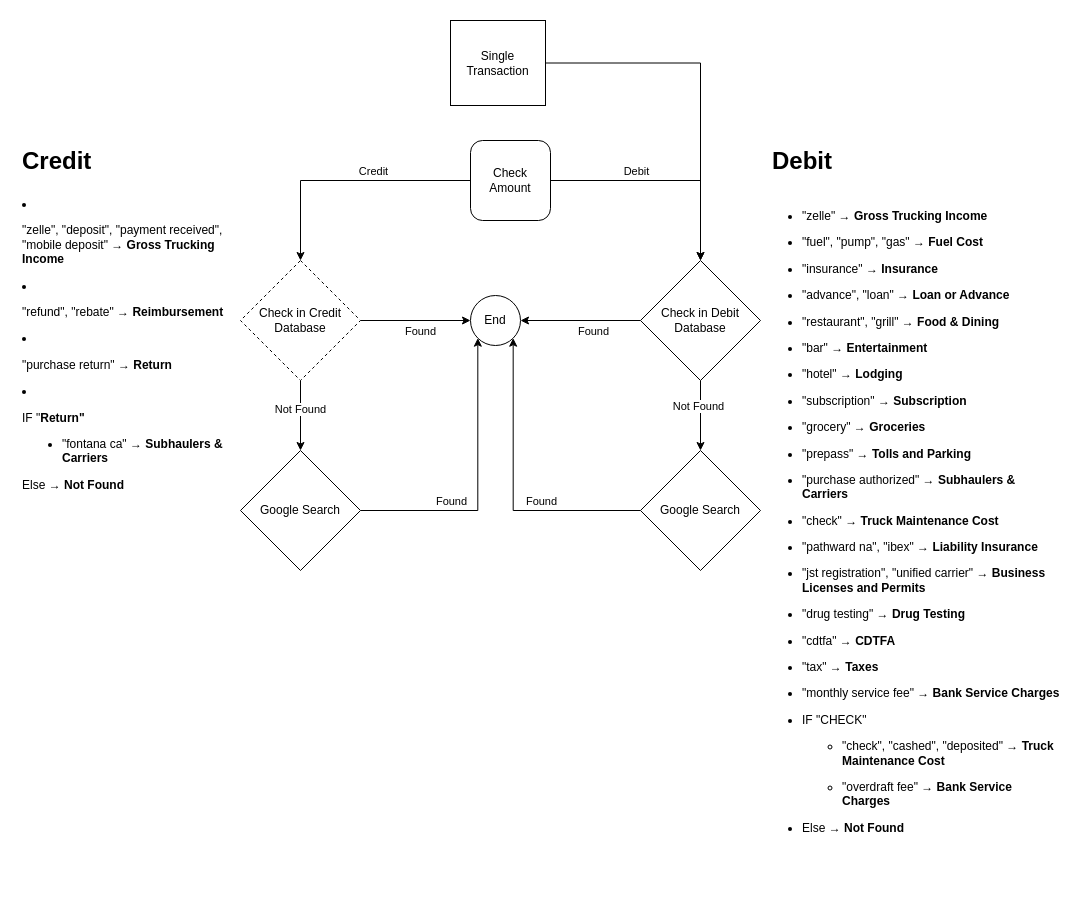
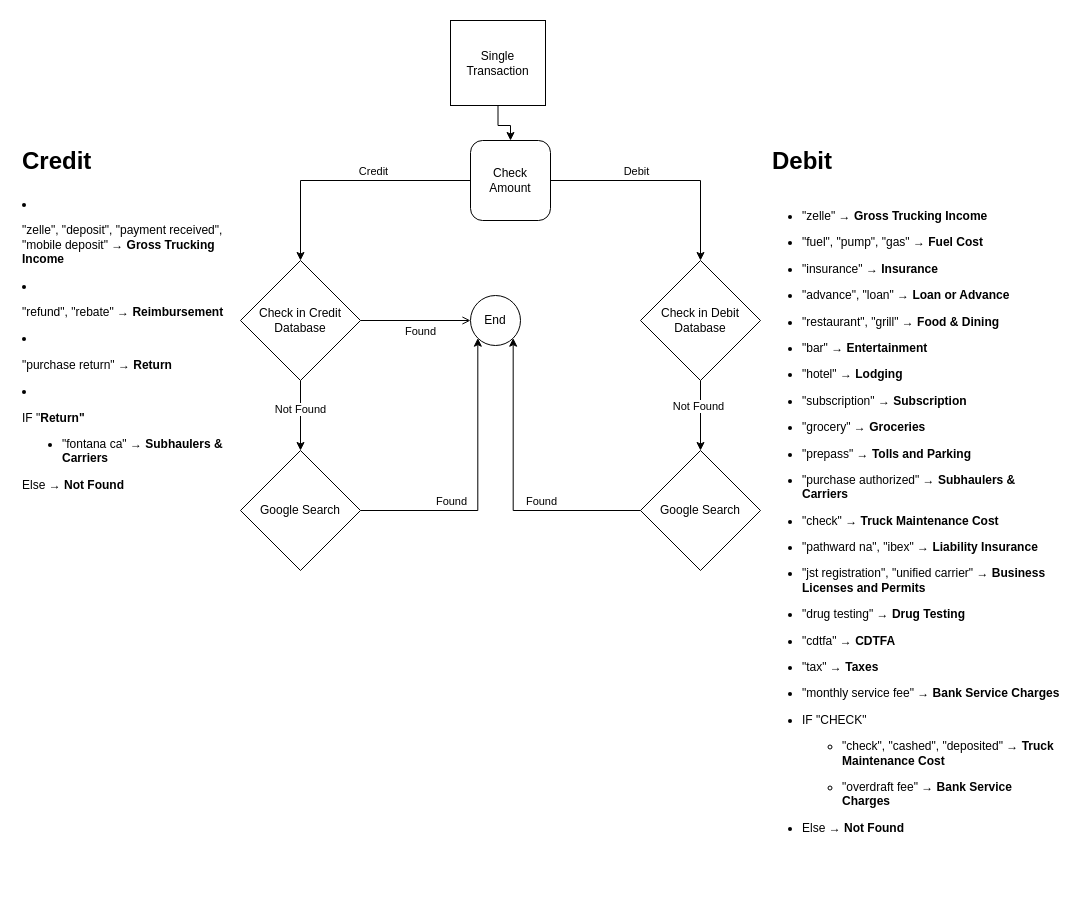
(681, 63) -> (498, 126)
(301, 321) -> (301, 321)
(462, 321) -> (464, 321)
(584, 321) -> none
